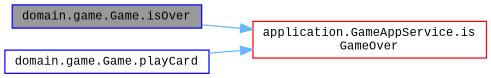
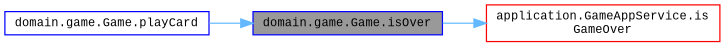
(225, 52) -> (225, 23)
